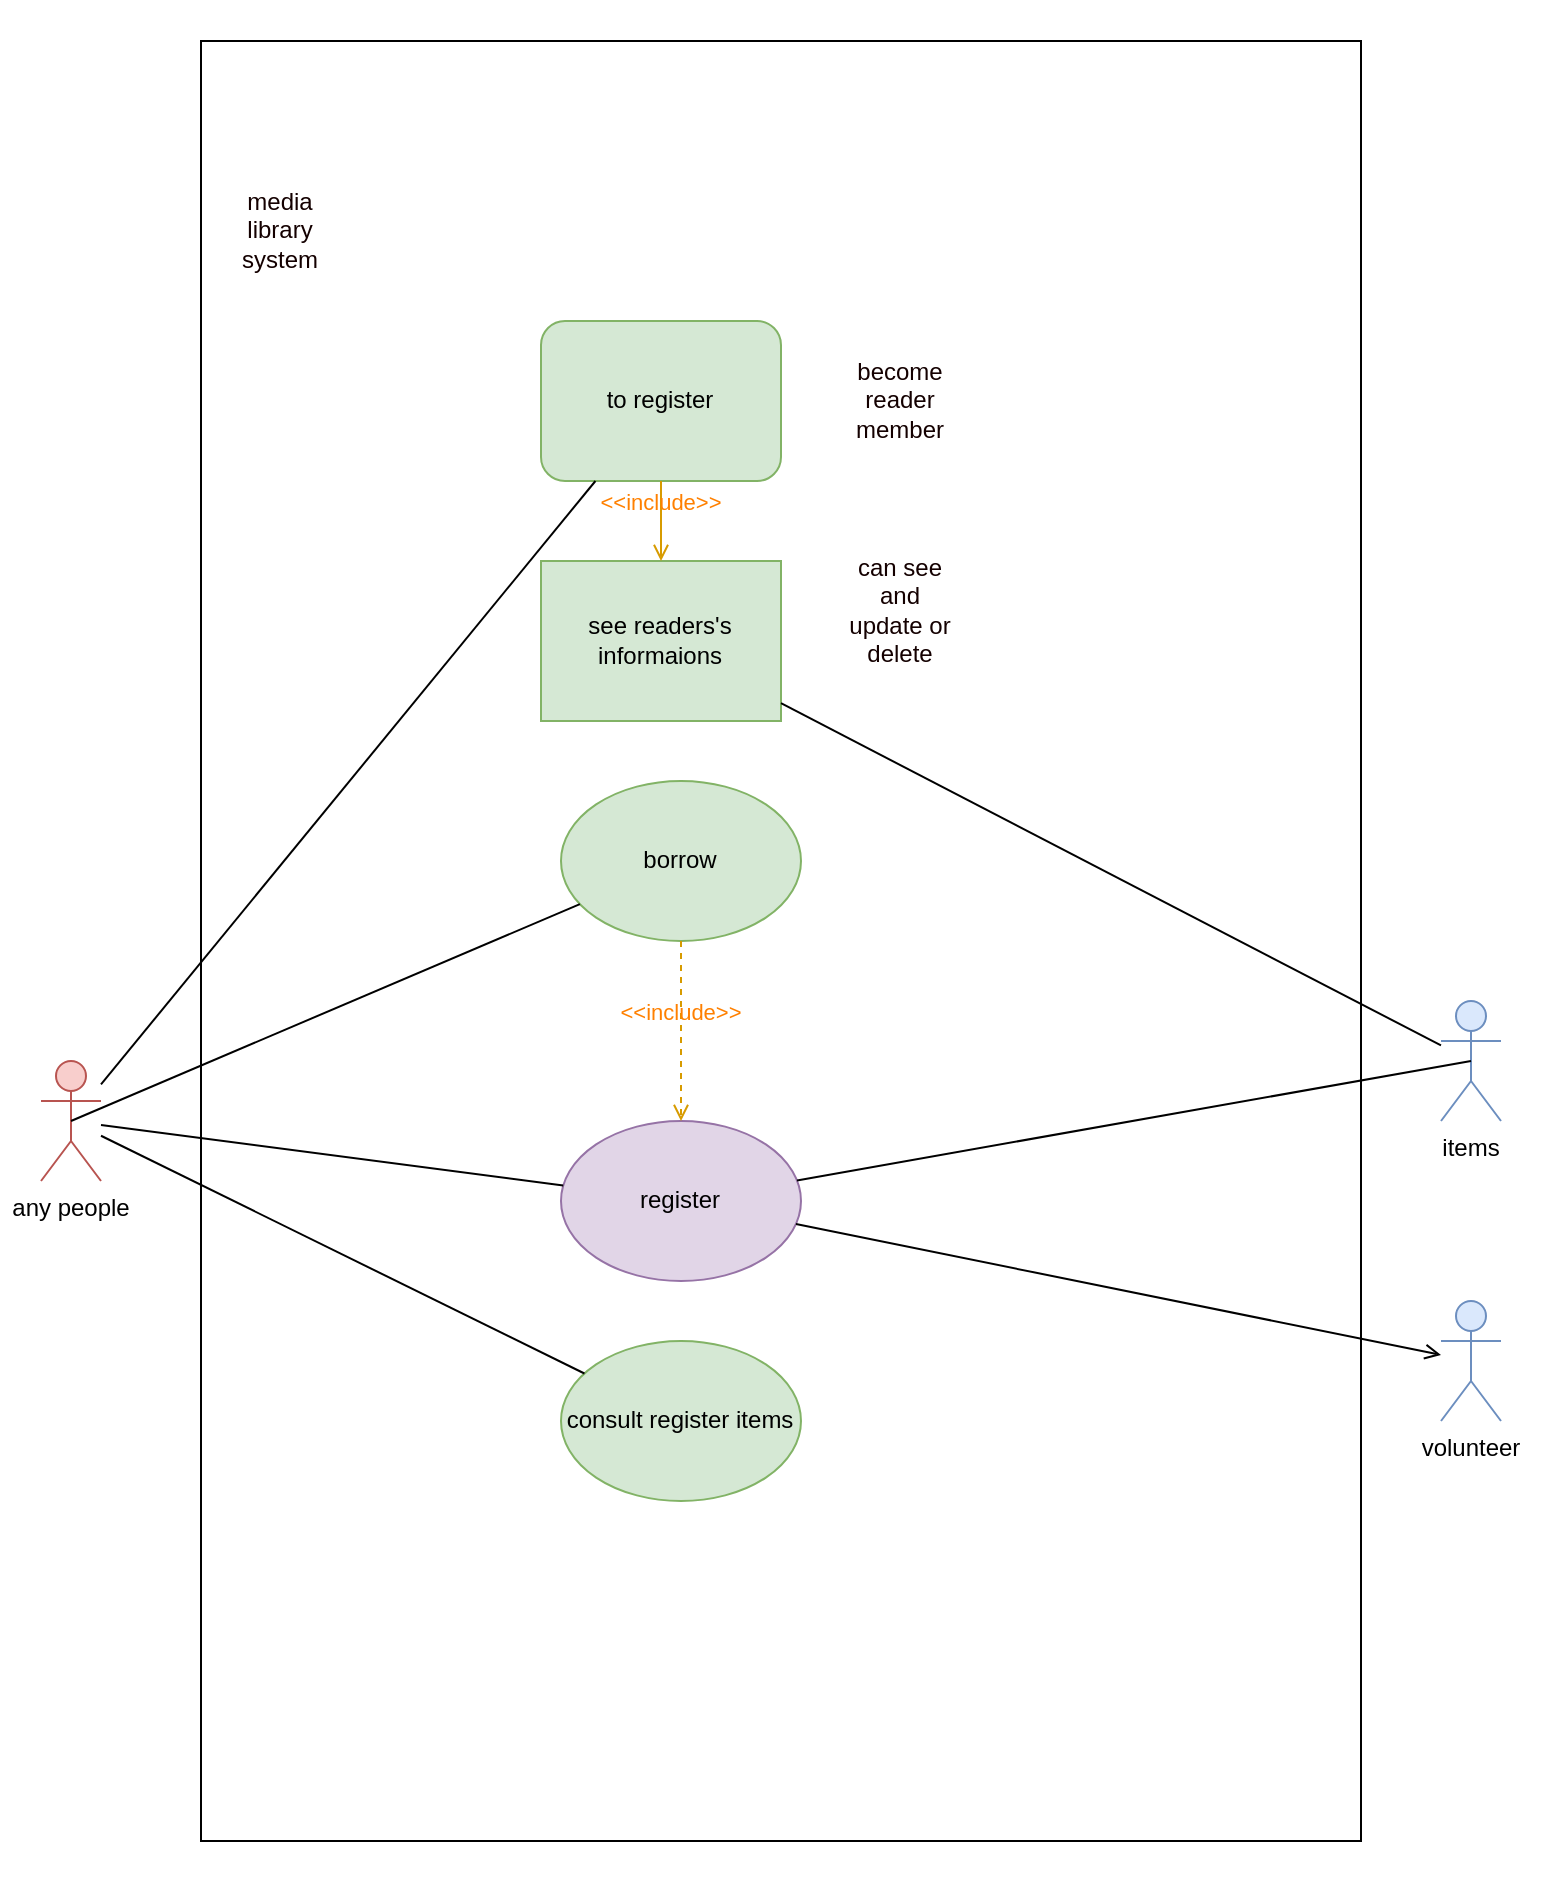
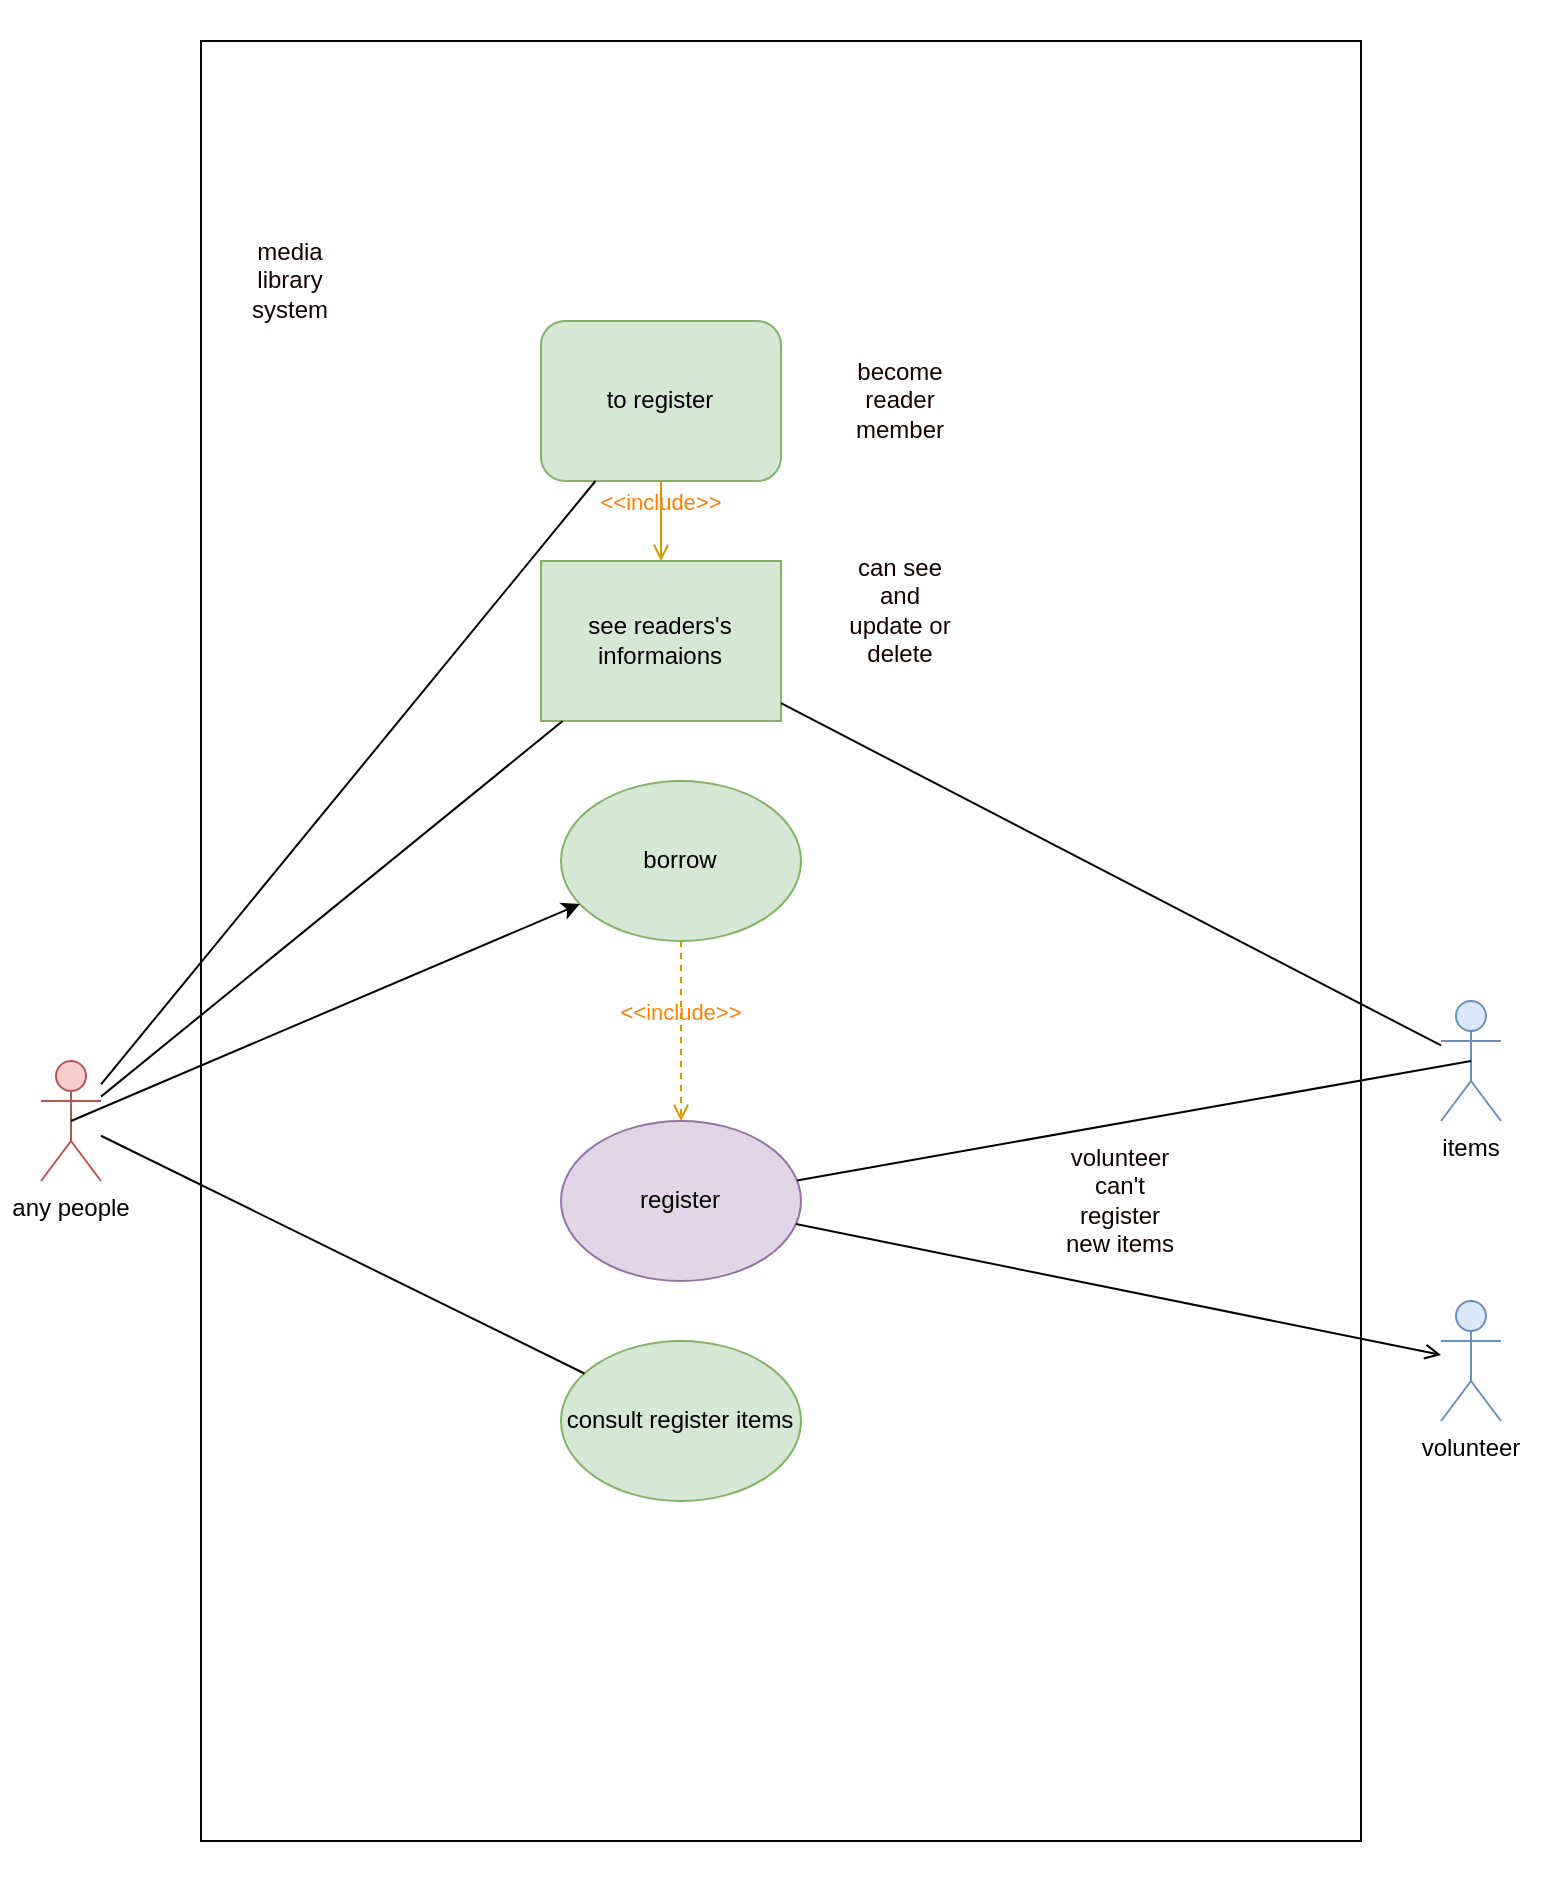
(281, 231) -> (291, 281)
(572, 908) -> (566, 910)
(332, 1155) -> (331, 909)
none -> (1121, 1201)
